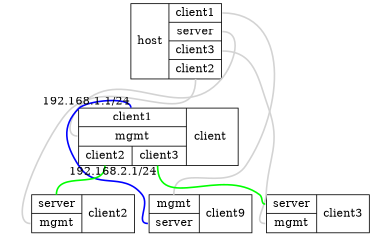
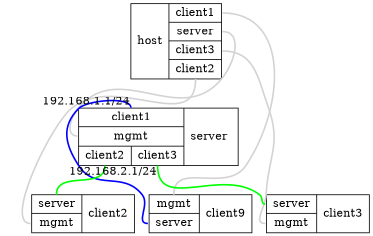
(212, 136) -> (211, 136)
